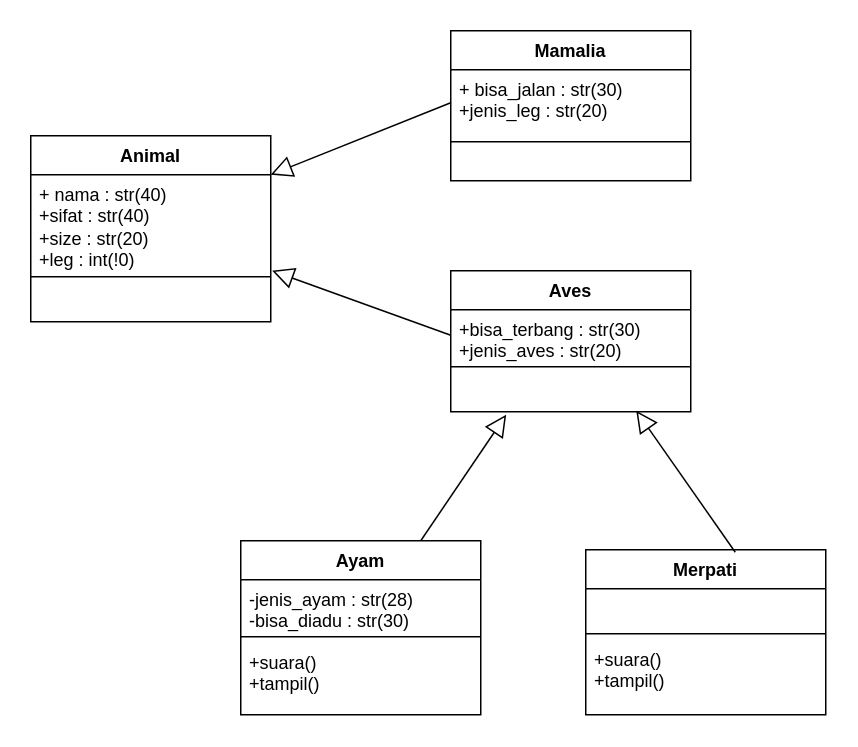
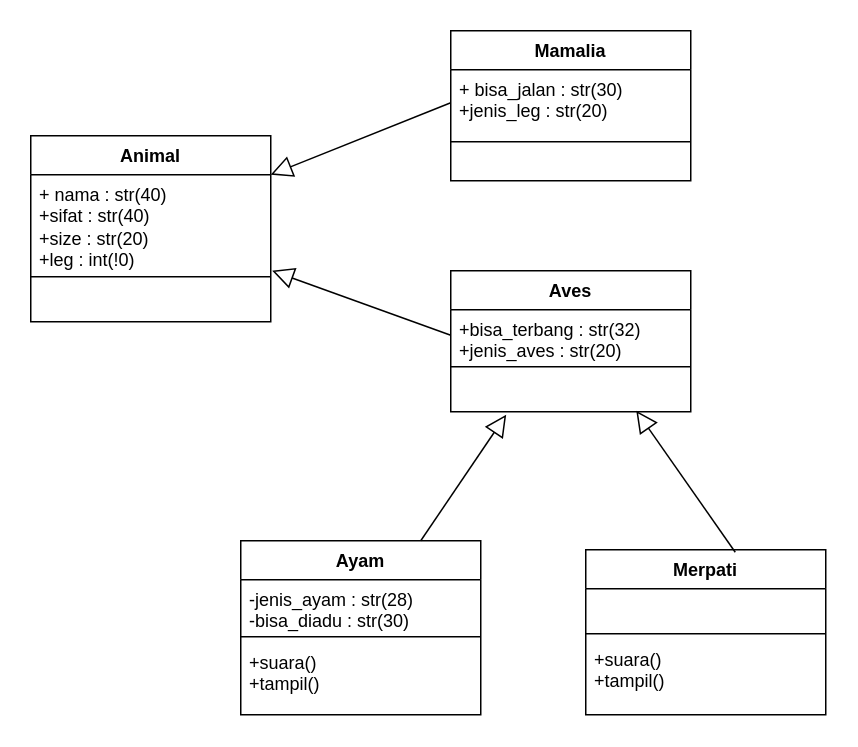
(566, 342) -> (566, 342)
